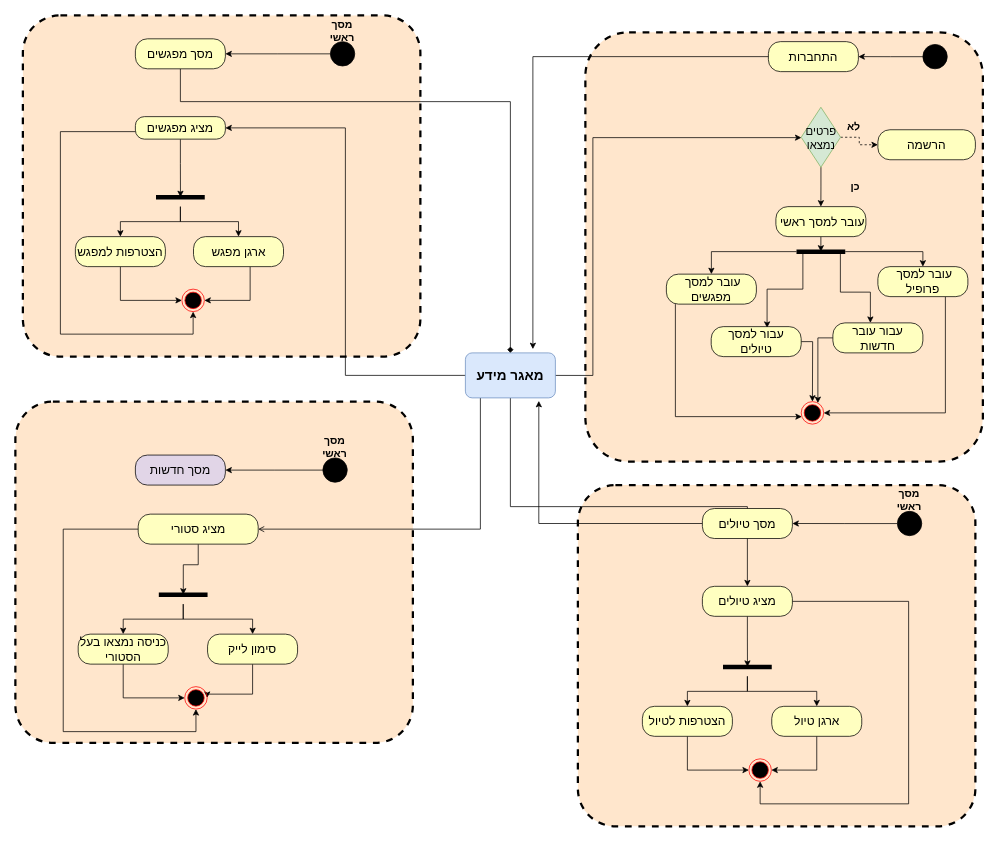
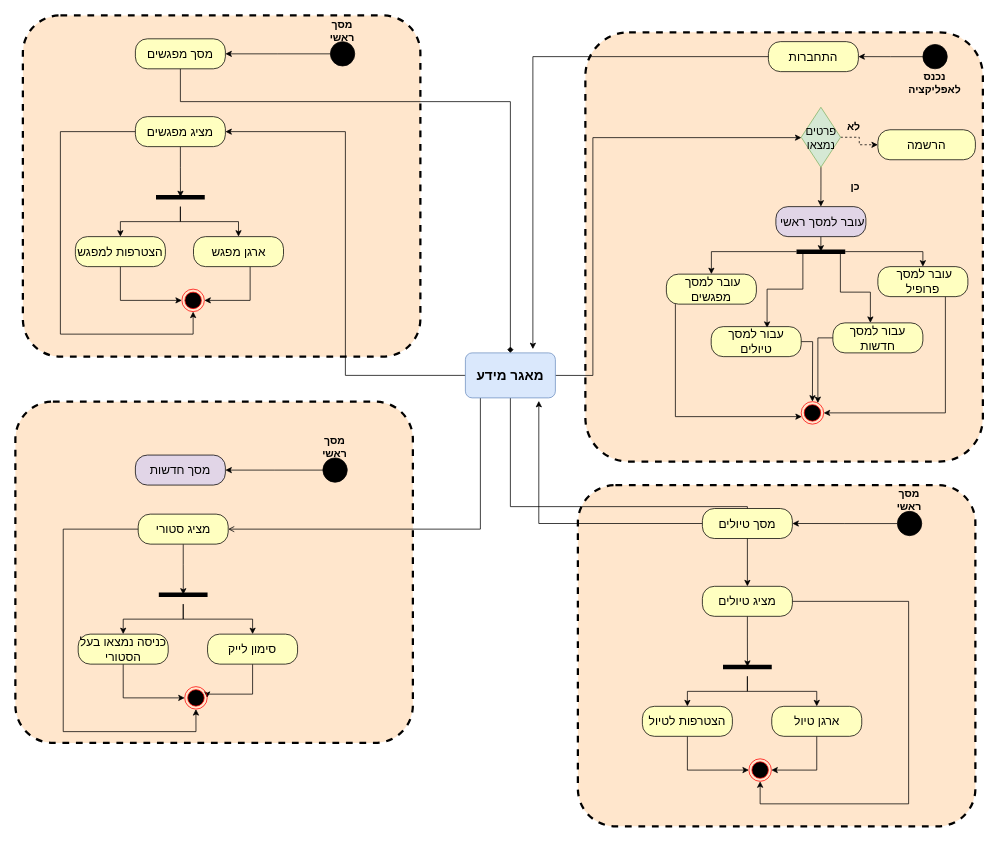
none -> (935, 83)
(180, 128) -> (180, 132)
(821, 222) -> (821, 222)
(878, 338) -> (878, 338)
(198, 529) -> (183, 529)
